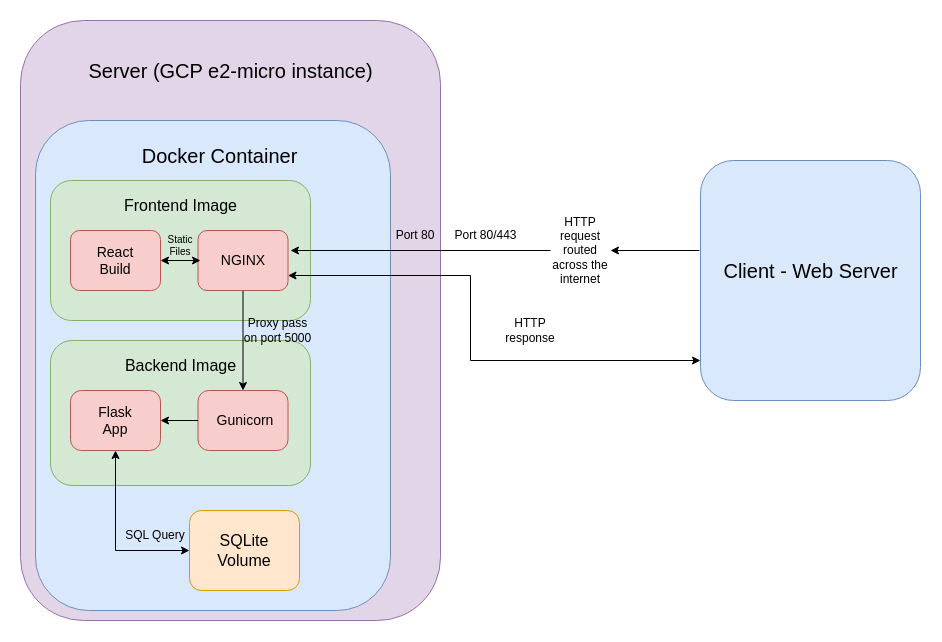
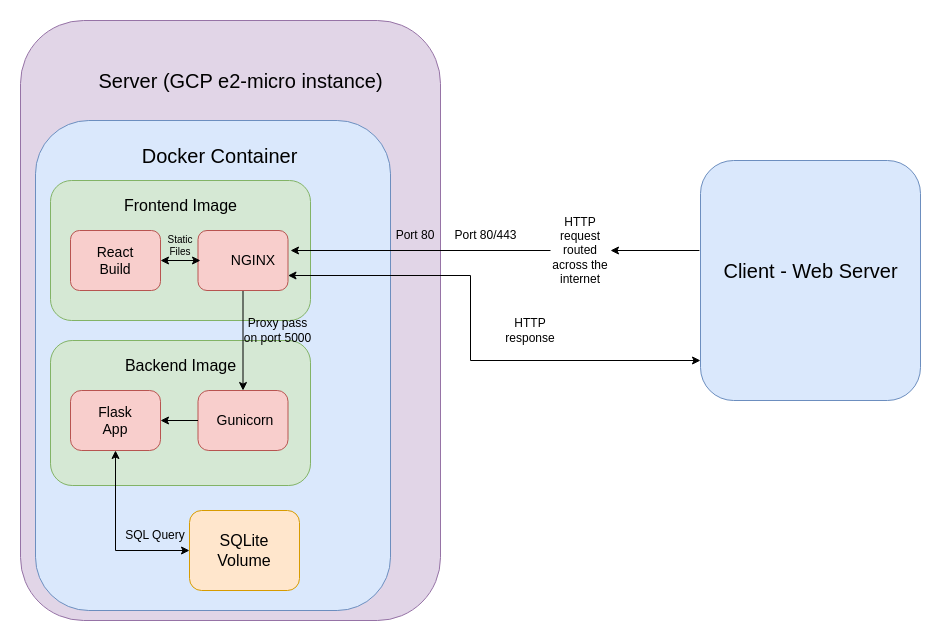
(231, 71) -> (241, 81)
(243, 261) -> (253, 261)
